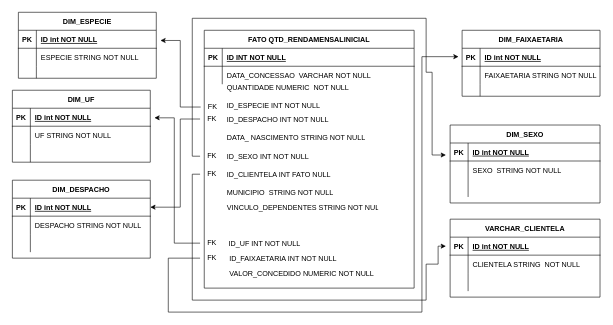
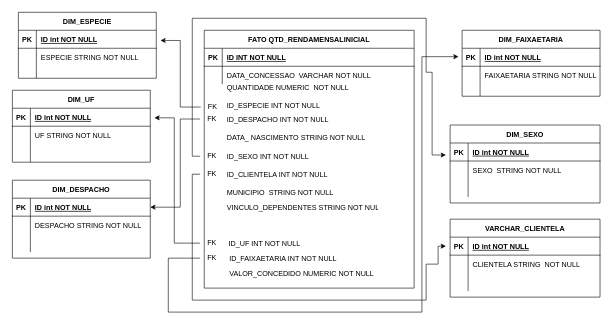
(276, 175) -> (274, 175)
